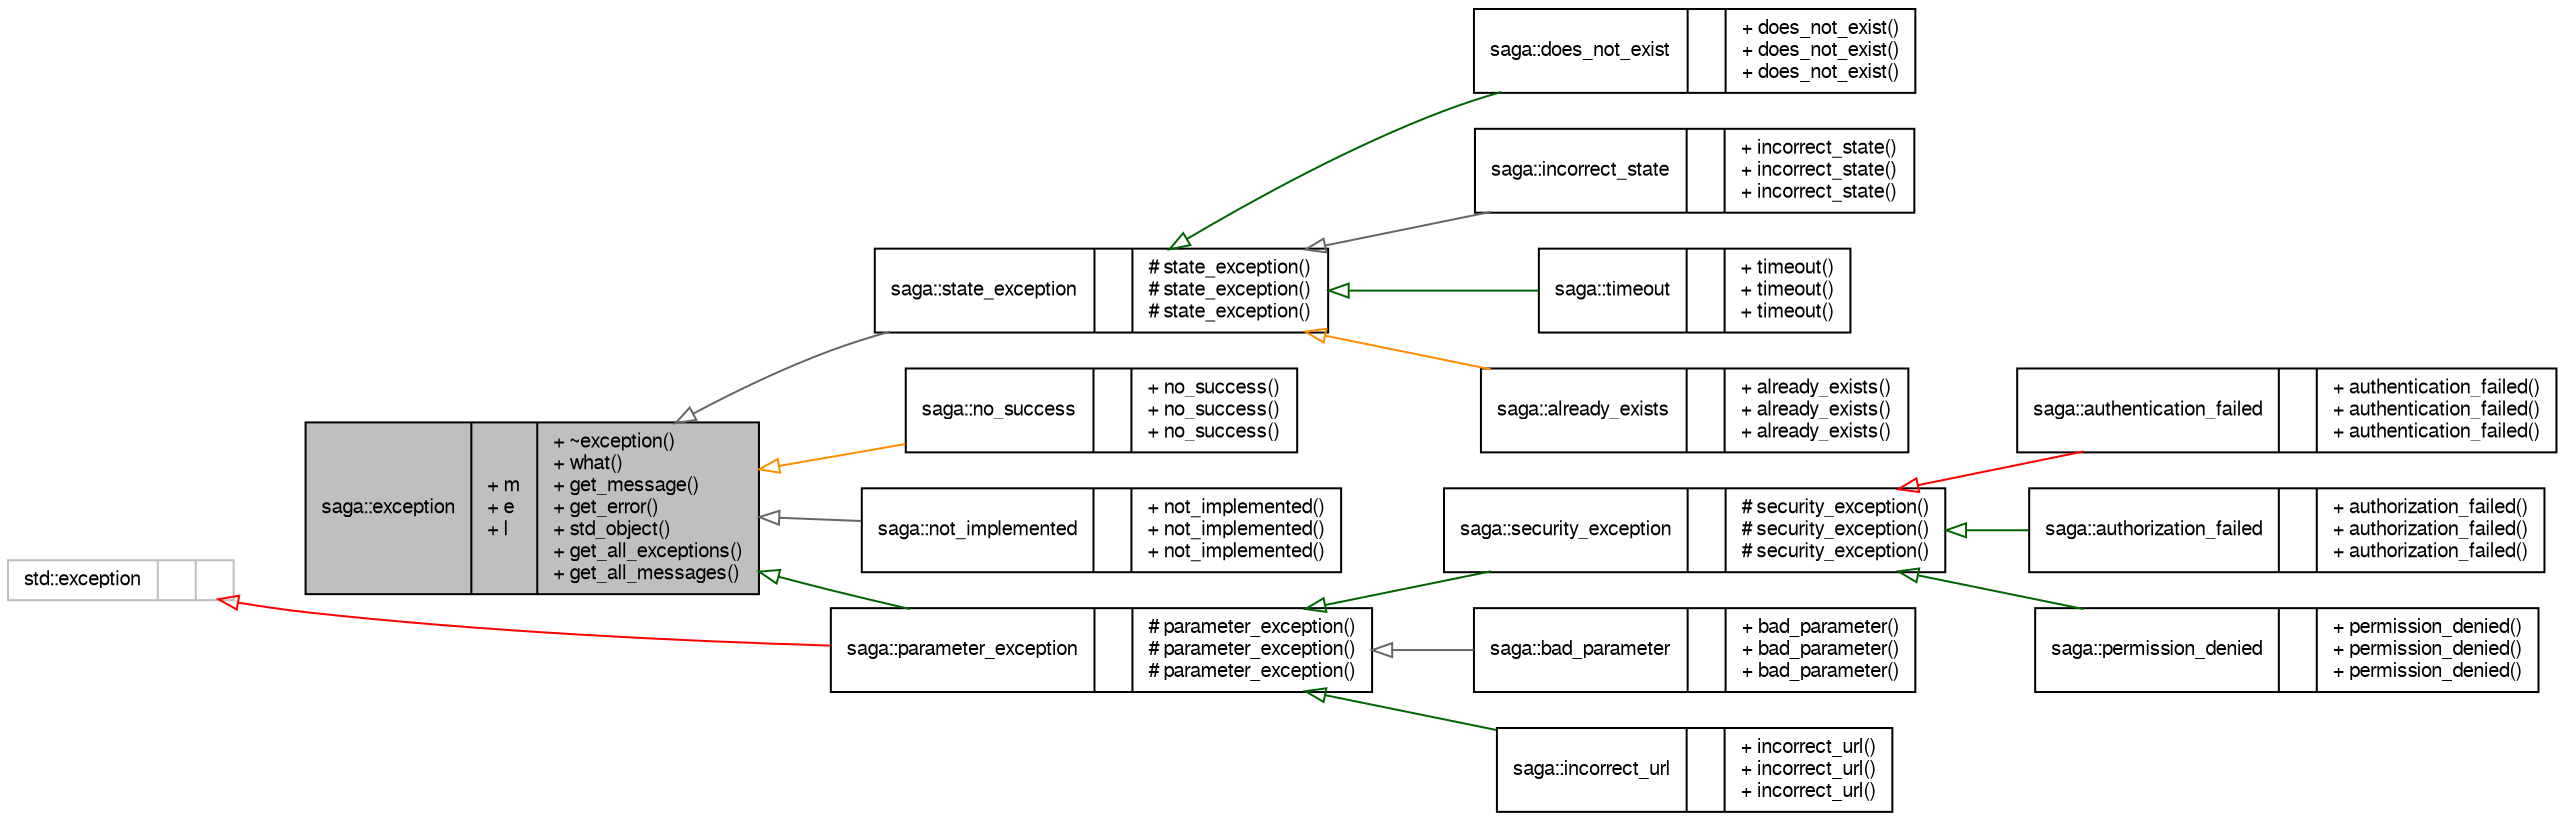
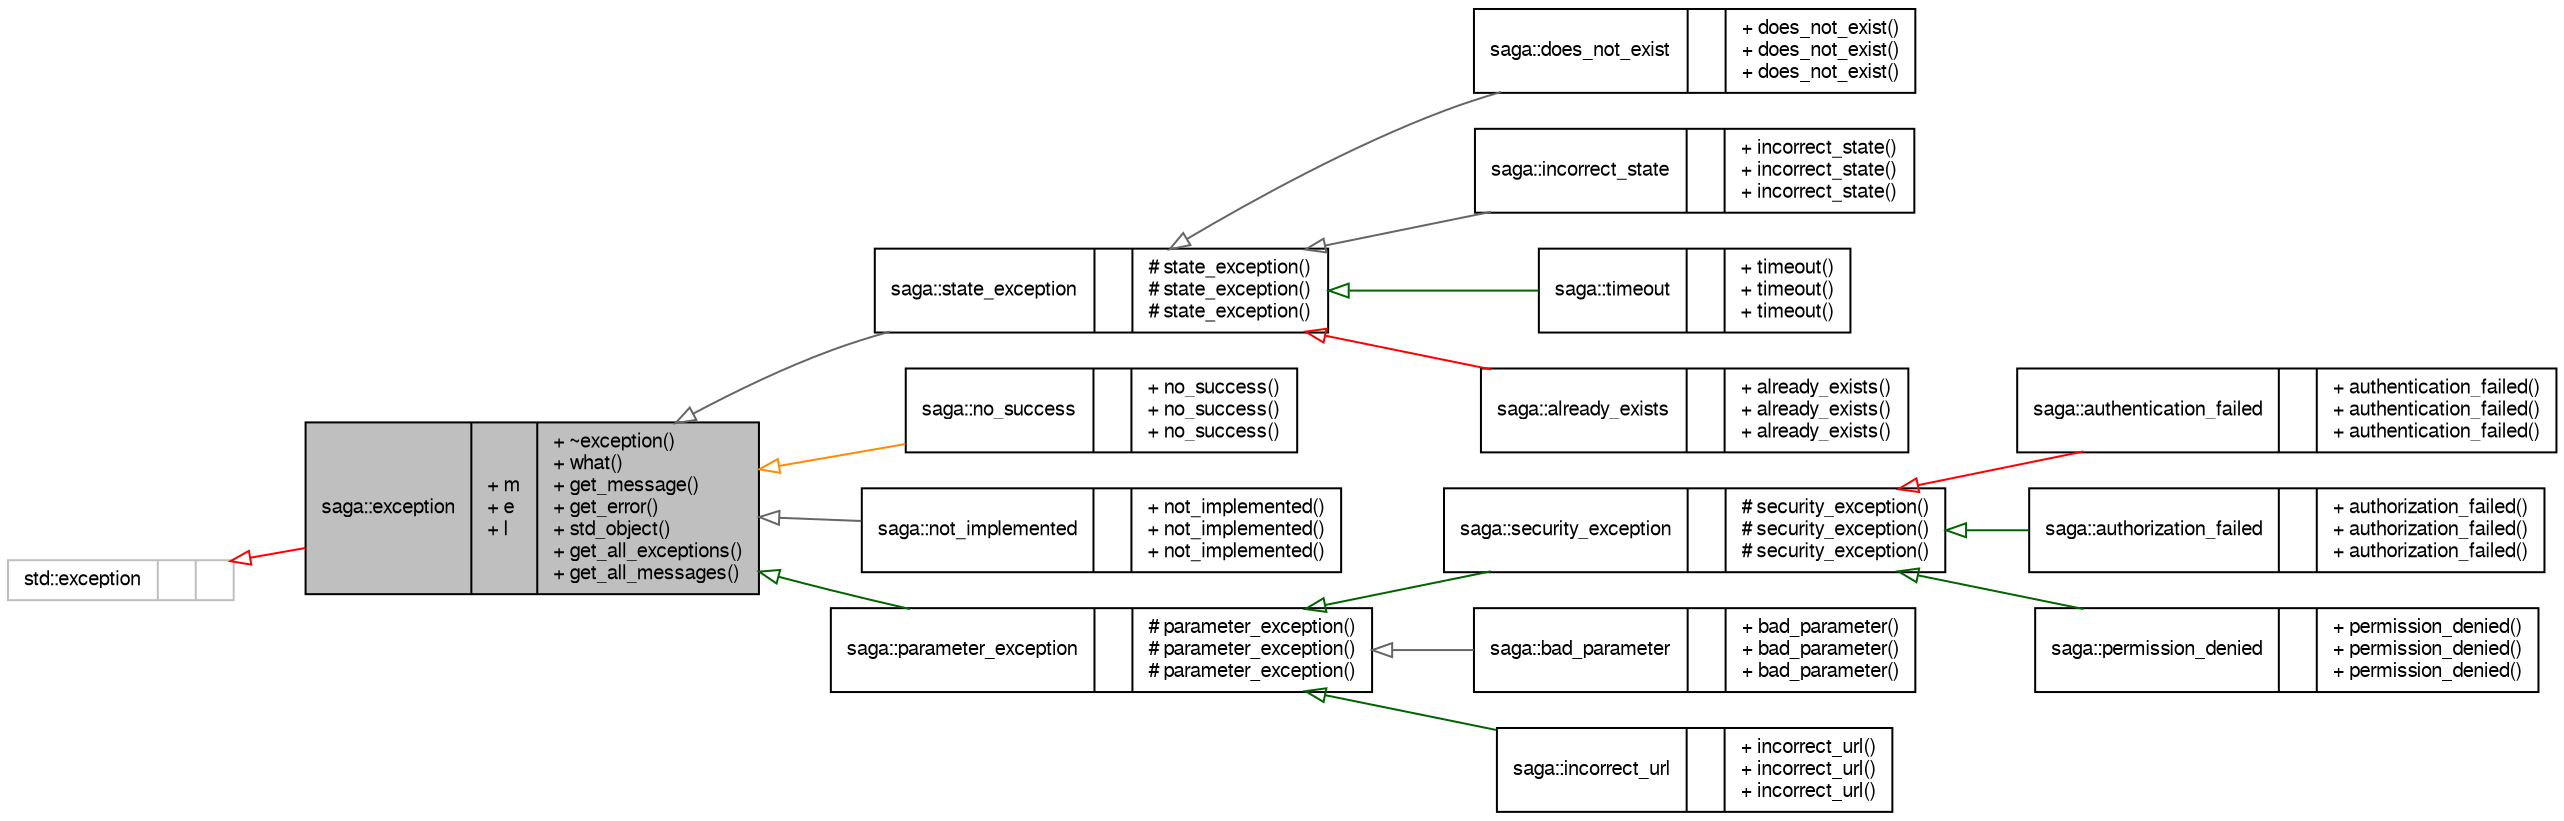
(1340, 156) -> (1340, 156)
(1408, 353) -> (1408, 353)
(534, 632) -> (278, 553)
